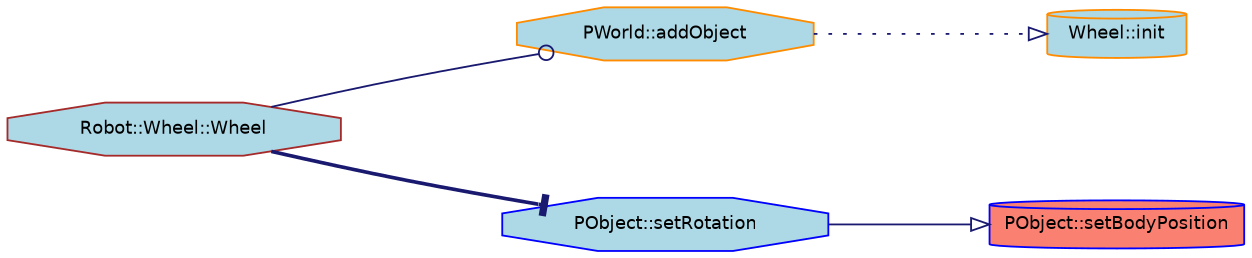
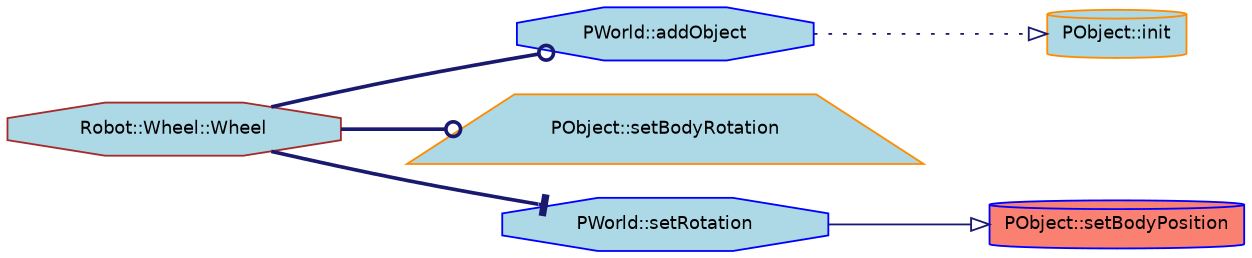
(665, 34) -> (665, 34)
(1117, 34) -> (1117, 34)
(405, 78) -> (405, 78)
none -> (665, 129)
(665, 224) -> (665, 224)
